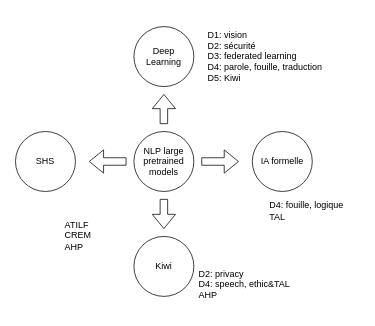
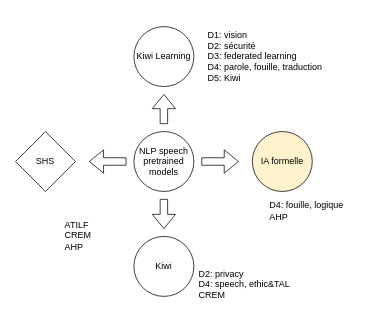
(164, 57) -> (164, 57)
(45, 162) -> (45, 162)
(164, 162) -> (164, 162)
(282, 162) -> (282, 162)
(307, 211) -> (307, 211)
(245, 285) -> (245, 285)
